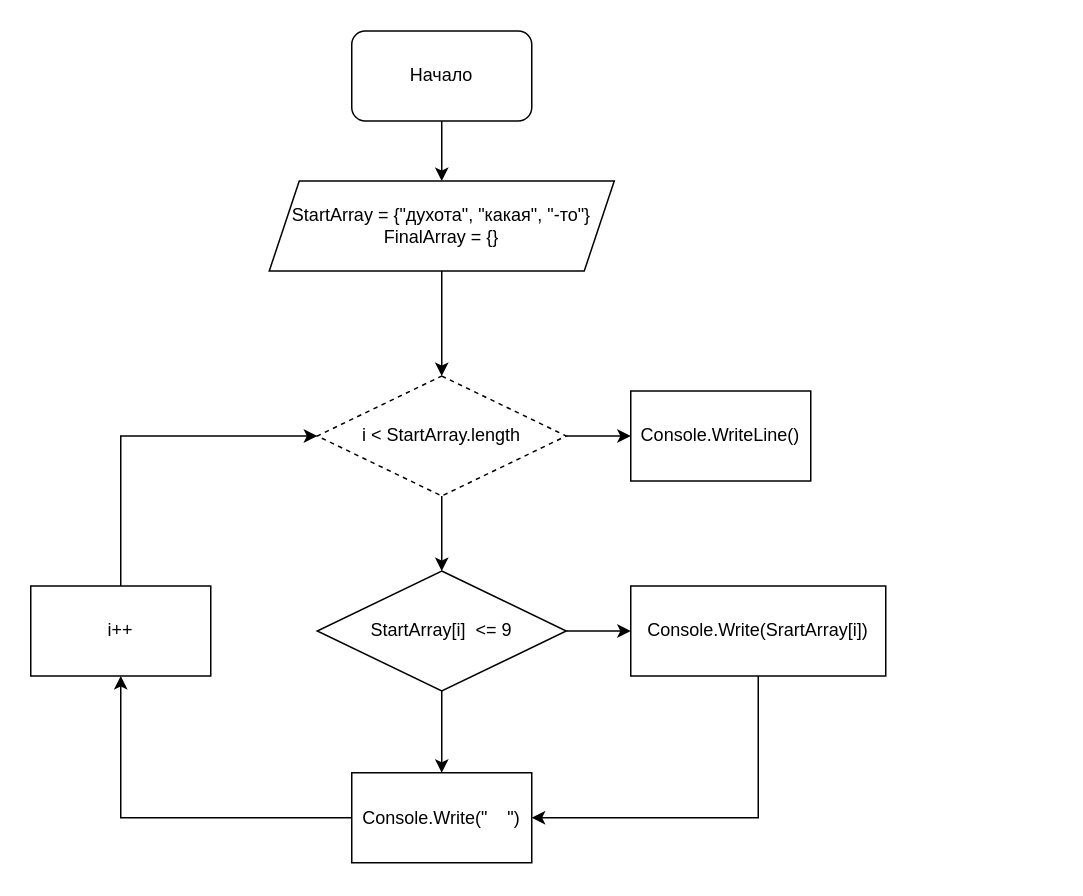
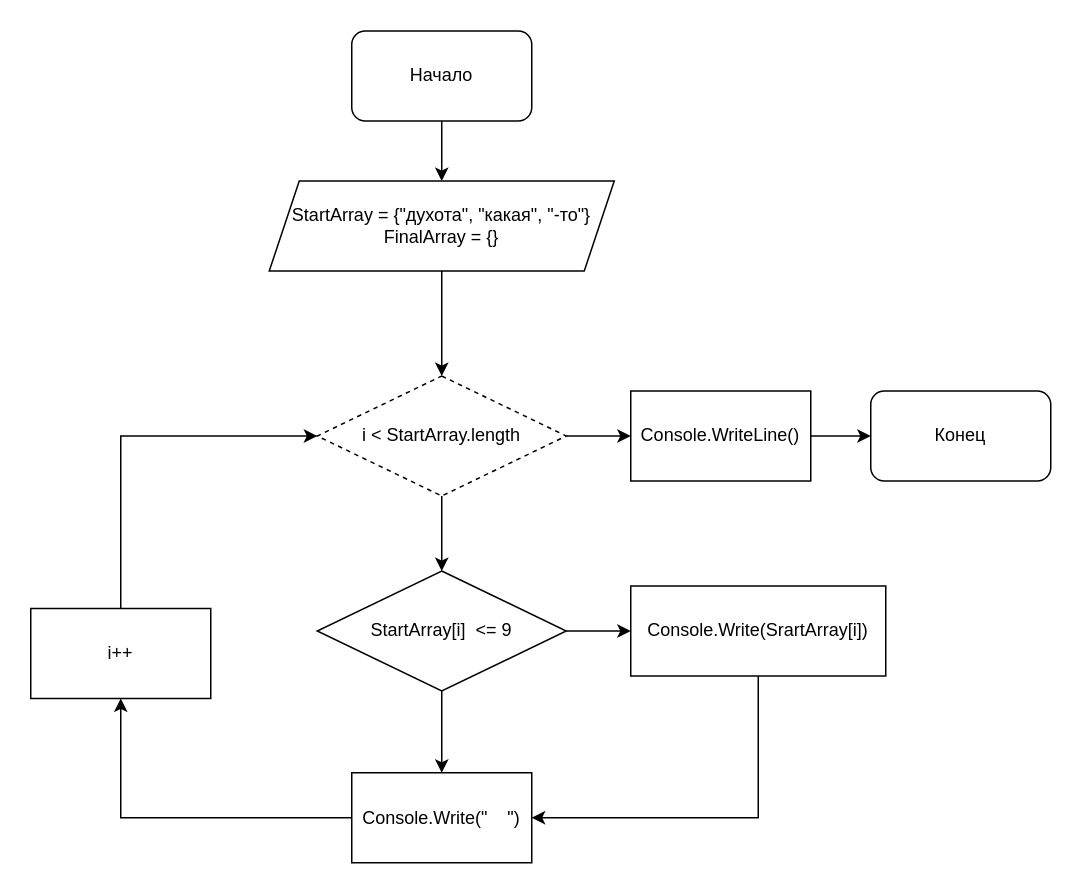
none -> (836, 436)
none -> (961, 436)
(121, 631) -> (121, 653)
